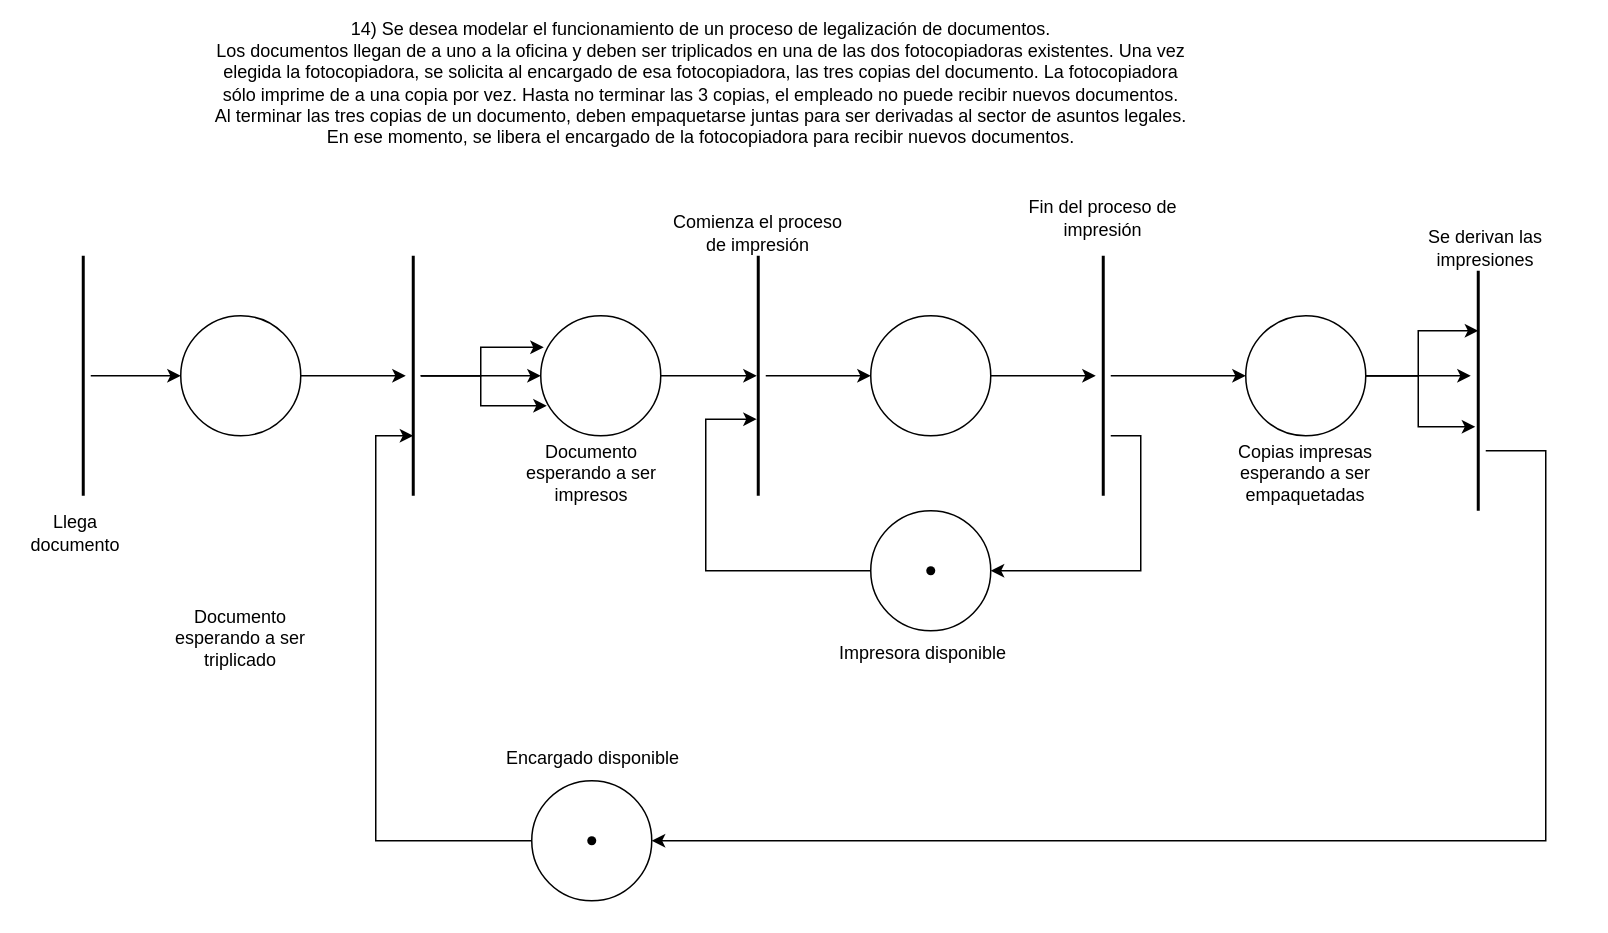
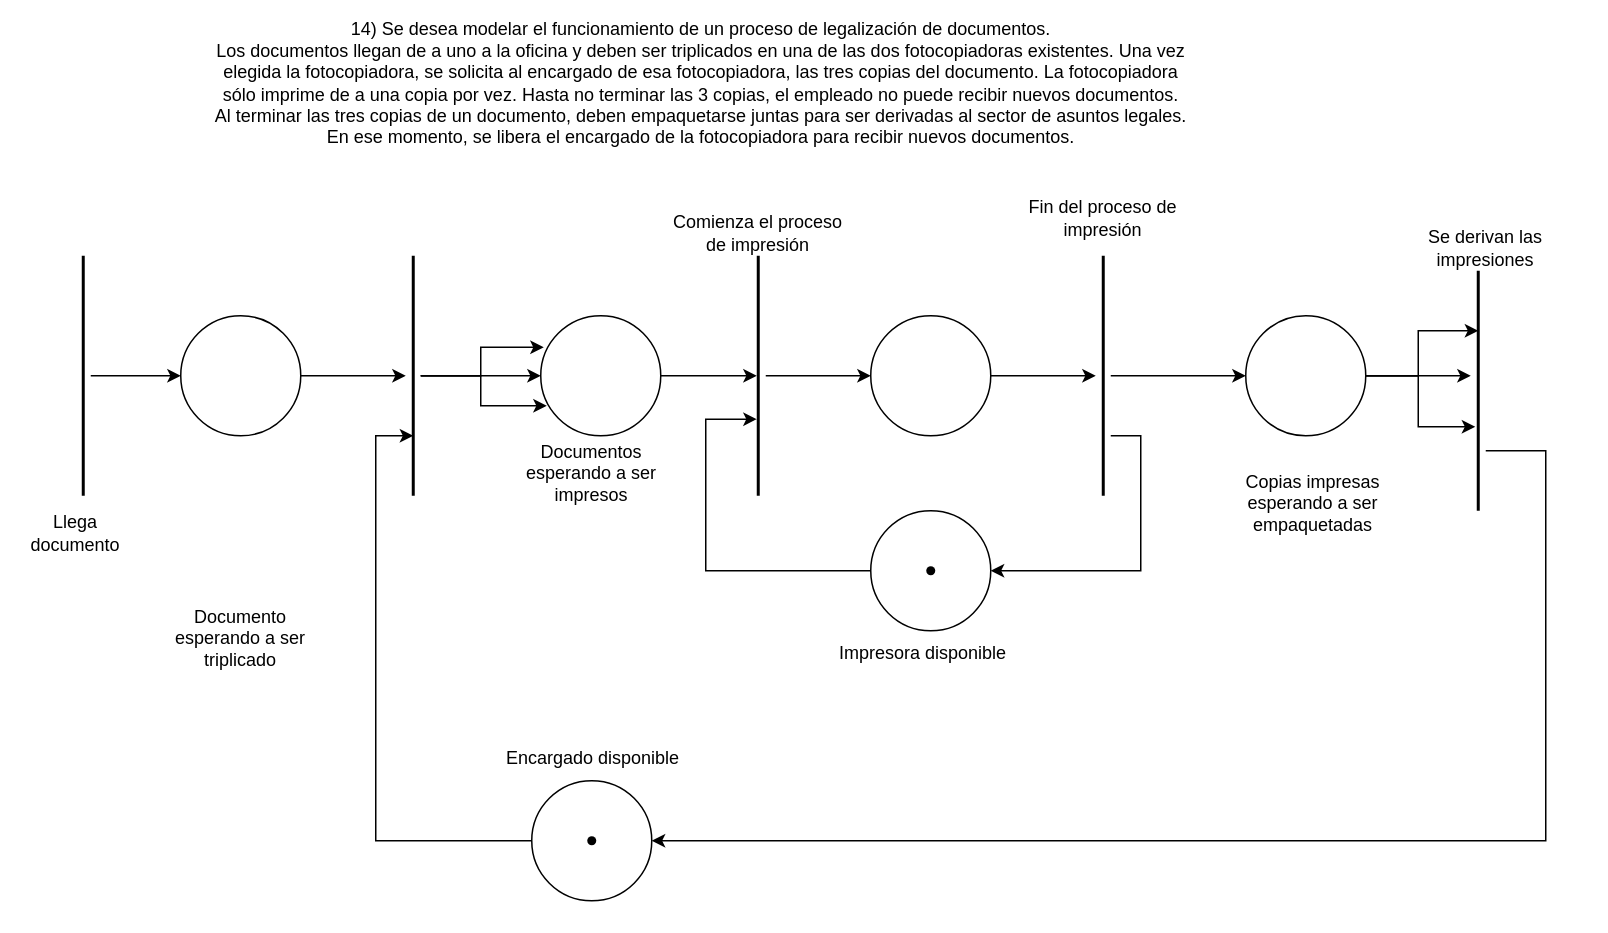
(592, 473) -> (592, 473)
(1306, 473) -> (1313, 503)
